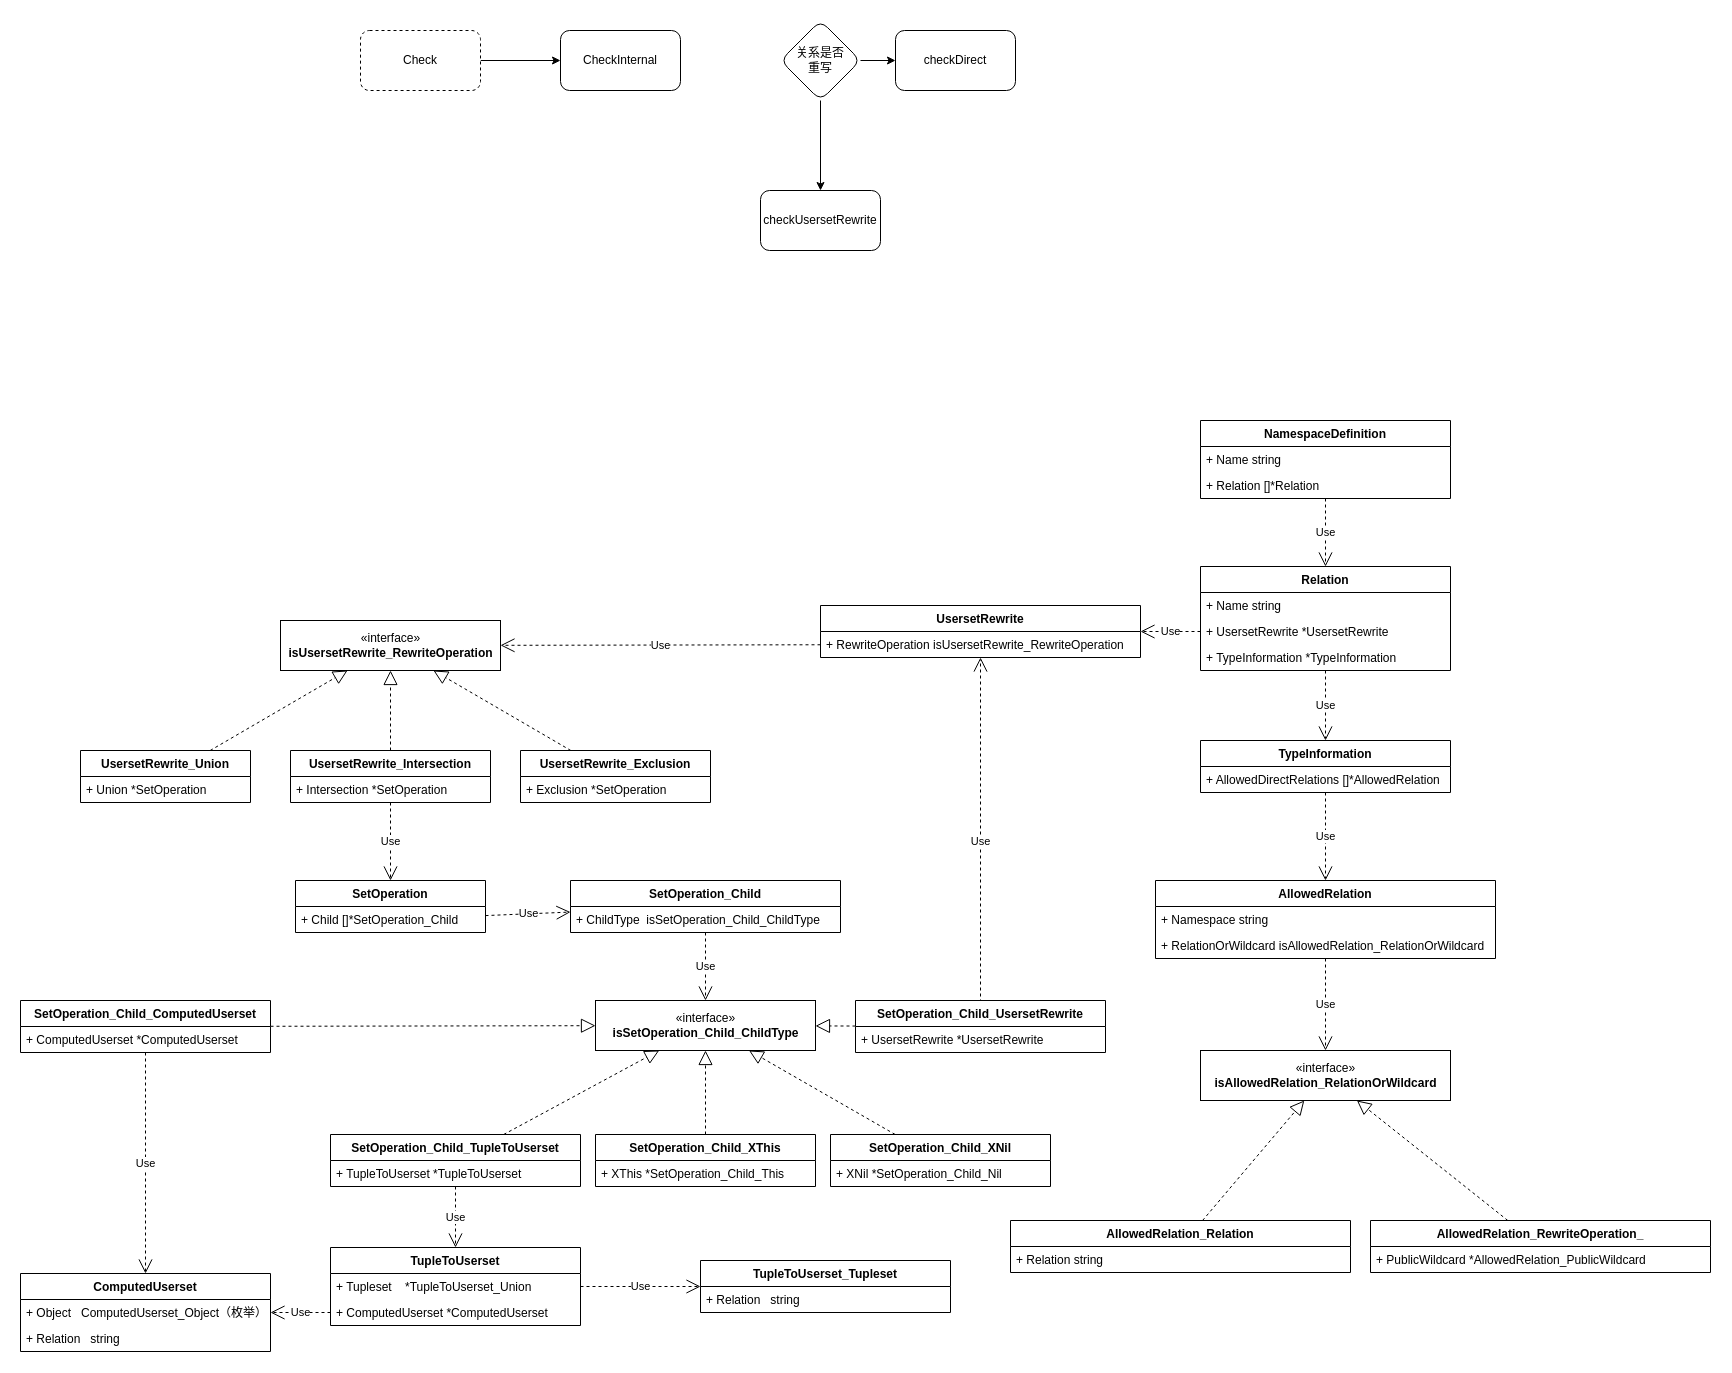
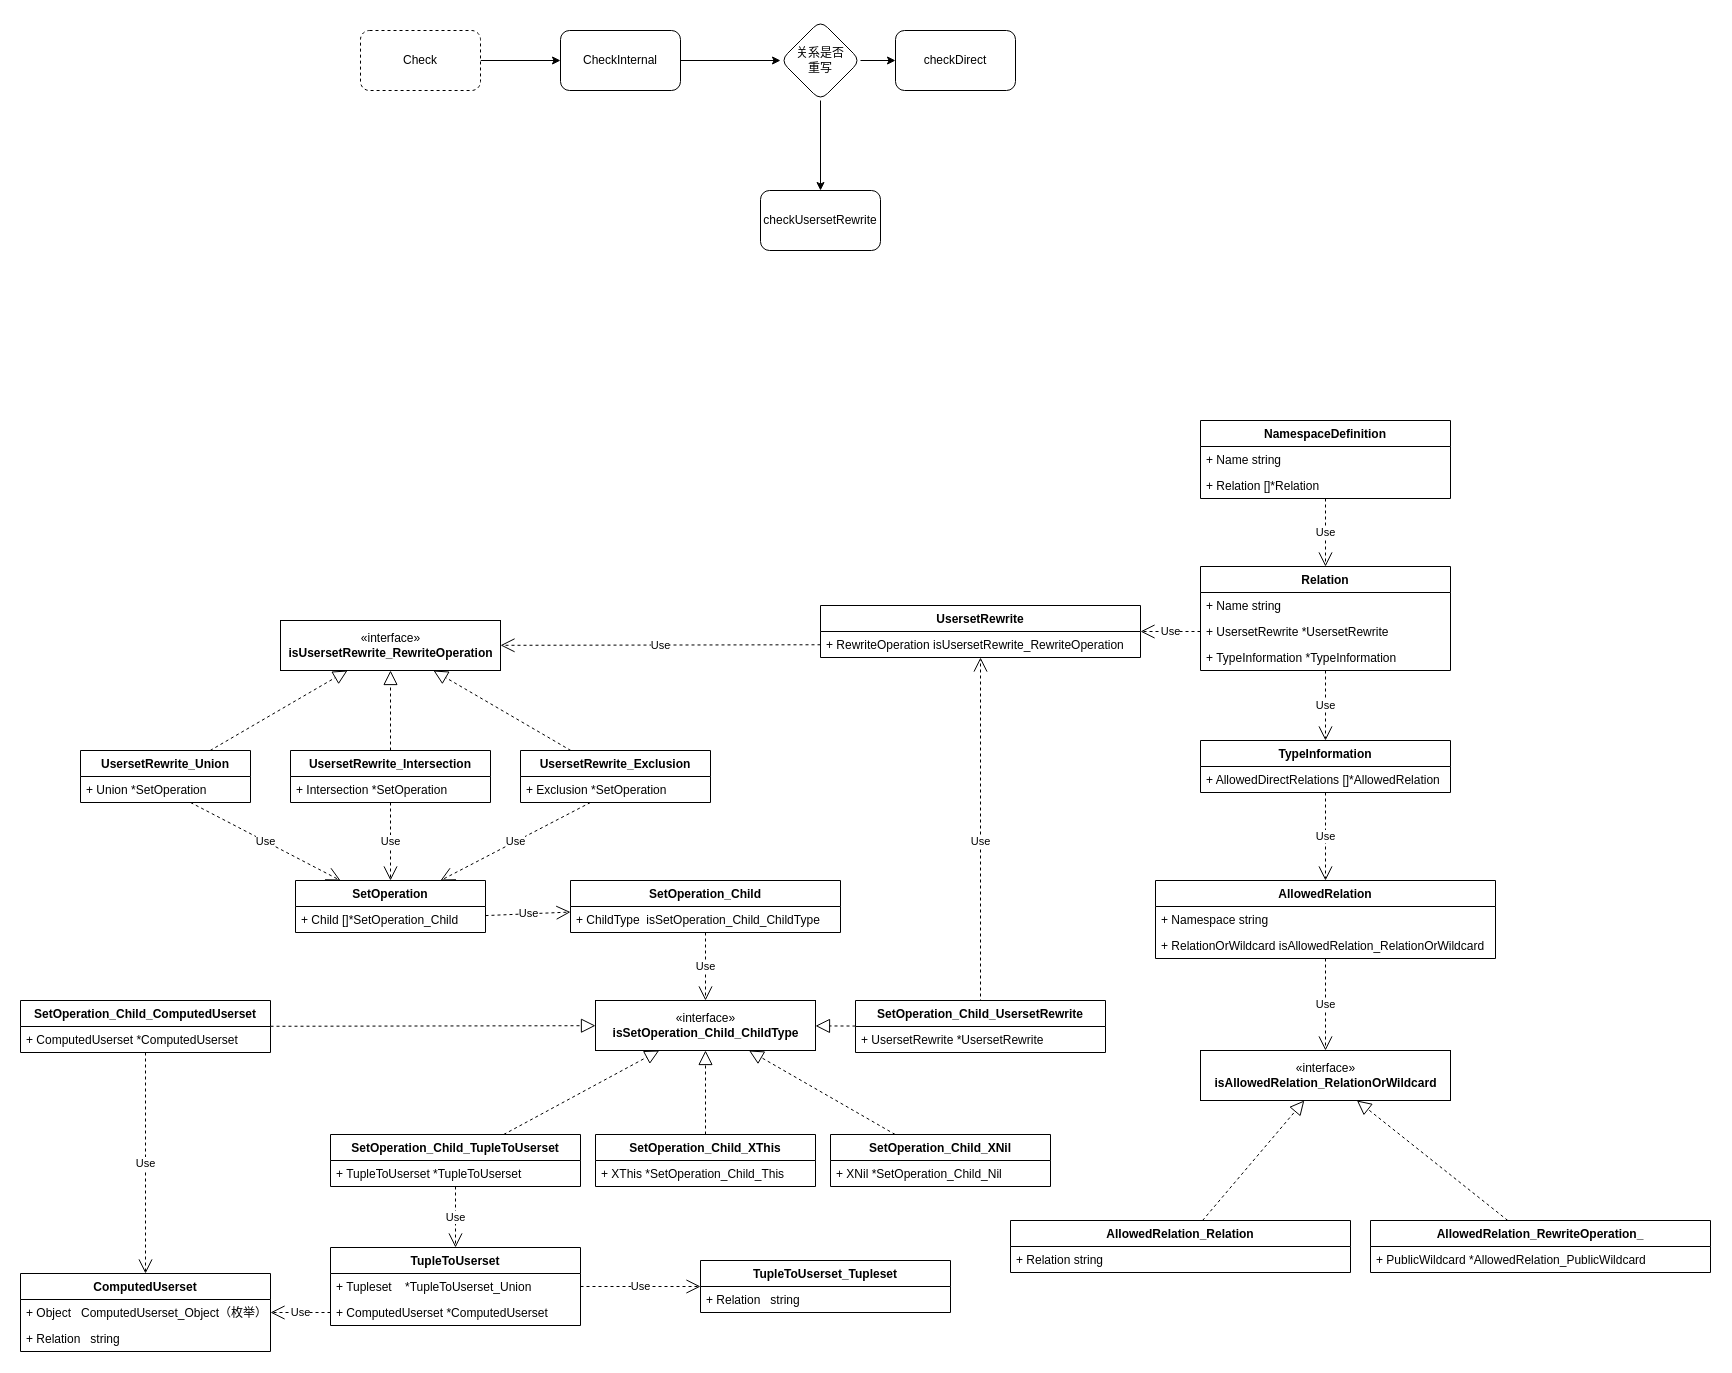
none -> (727, 61)
none -> (265, 841)
none -> (516, 841)
